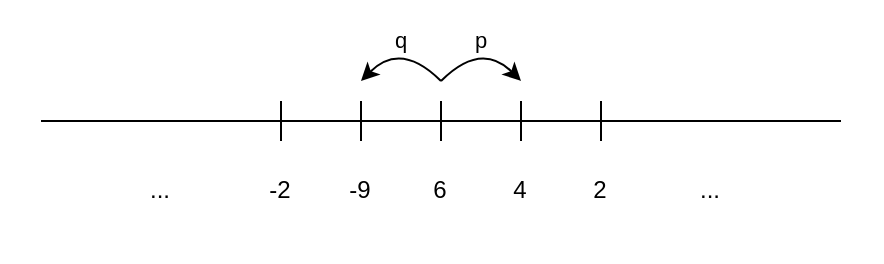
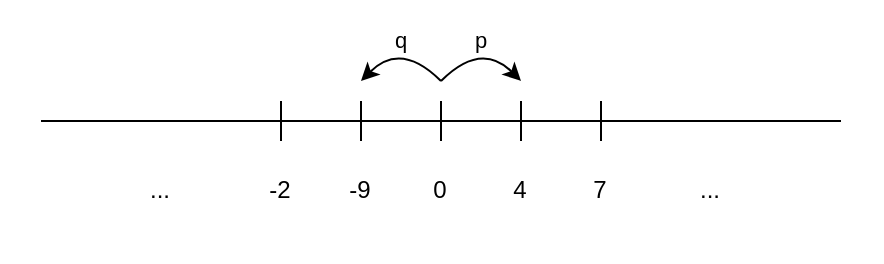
(441, 191) -> (441, 191)
(601, 191) -> (601, 191)
